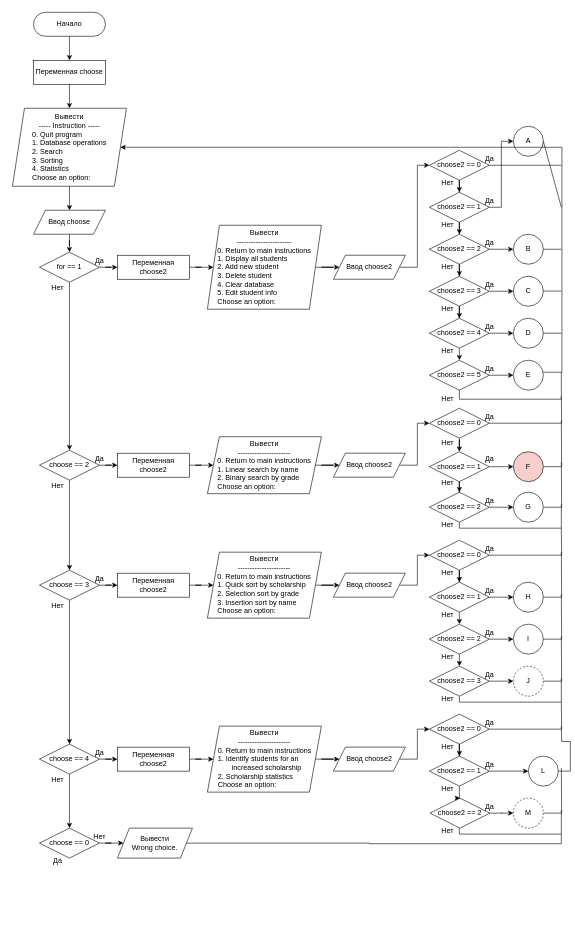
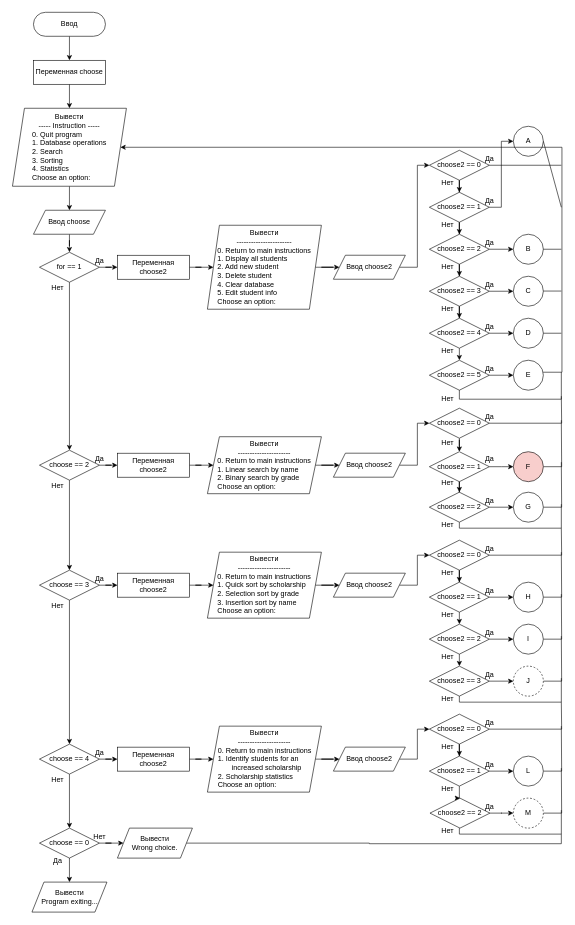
(69, 24) -> (69, 24)
(543, 771) -> (528, 771)
none -> (69, 868)
none -> (69, 897)
